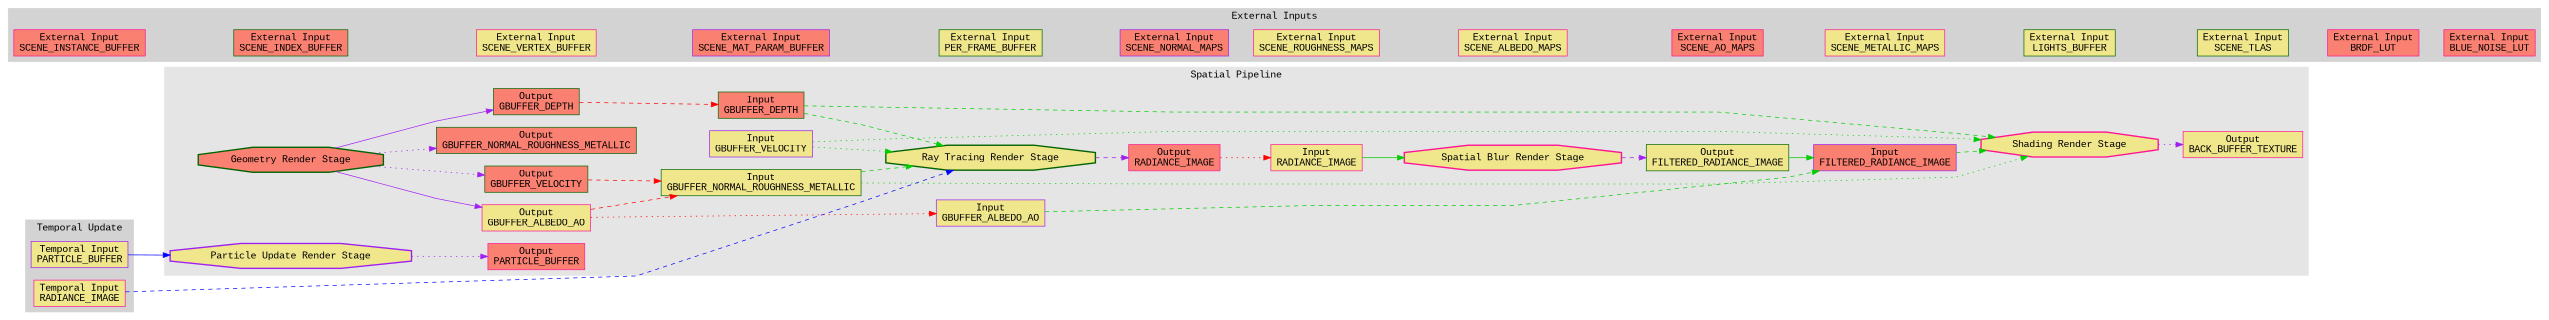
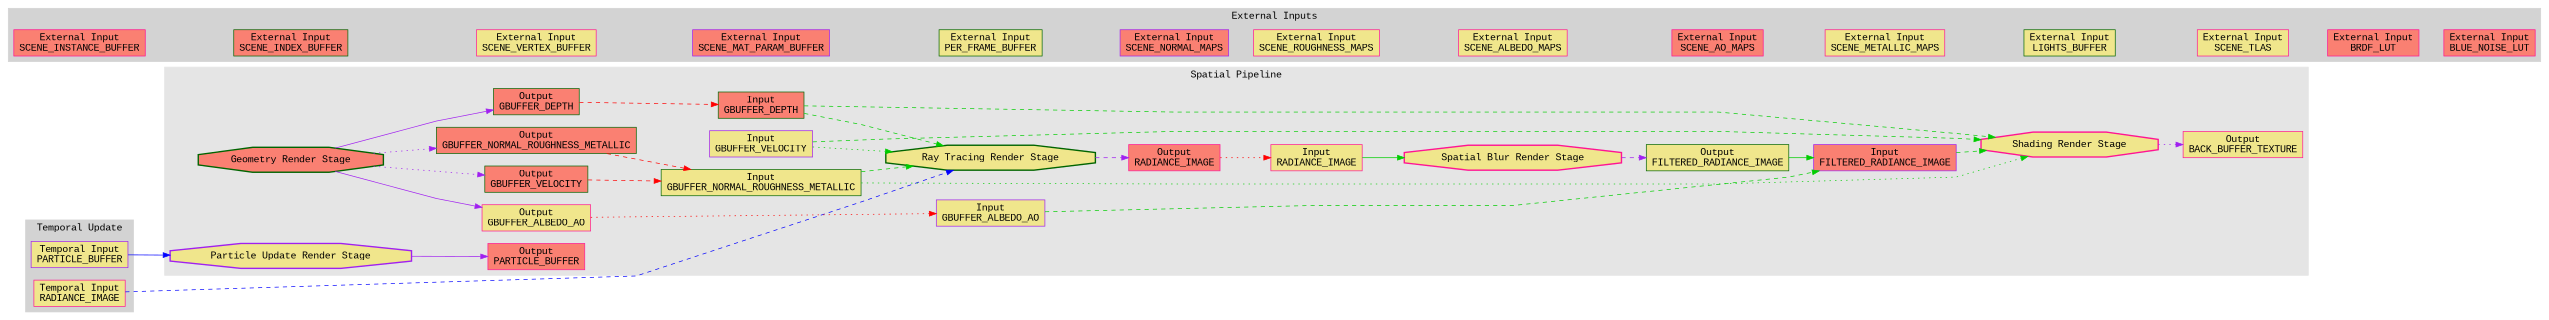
(2243, 43) -> (2243, 43)
(1393, 131) -> (1393, 131)
(630, 203) -> (645, 161)
(446, 256) -> (446, 256)
